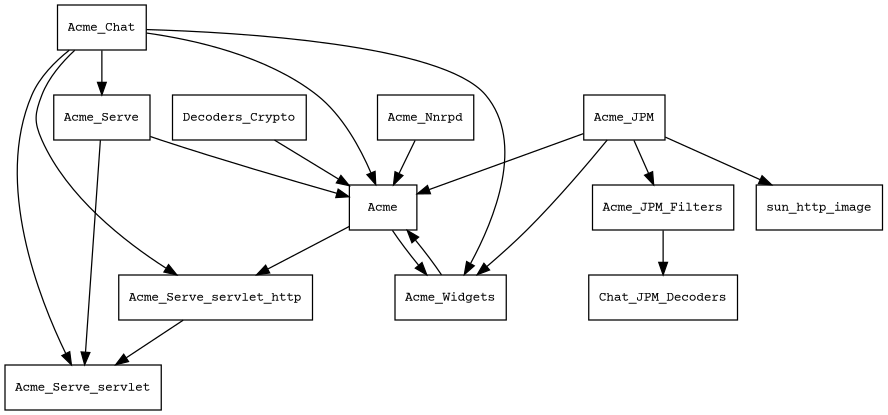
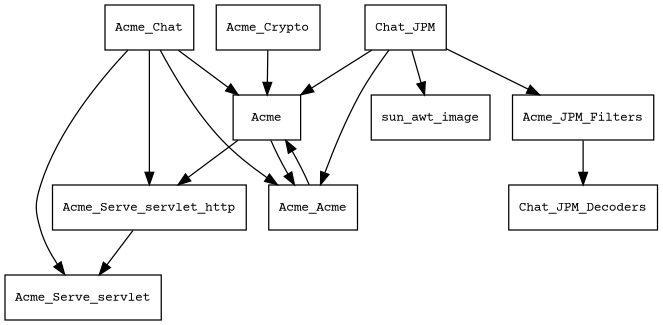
(102, 118) -> none
(239, 118) -> (268, 28)
(426, 118) -> none
(624, 118) -> (406, 28)
(819, 208) -> (431, 118)
(451, 298) -> (313, 208)
